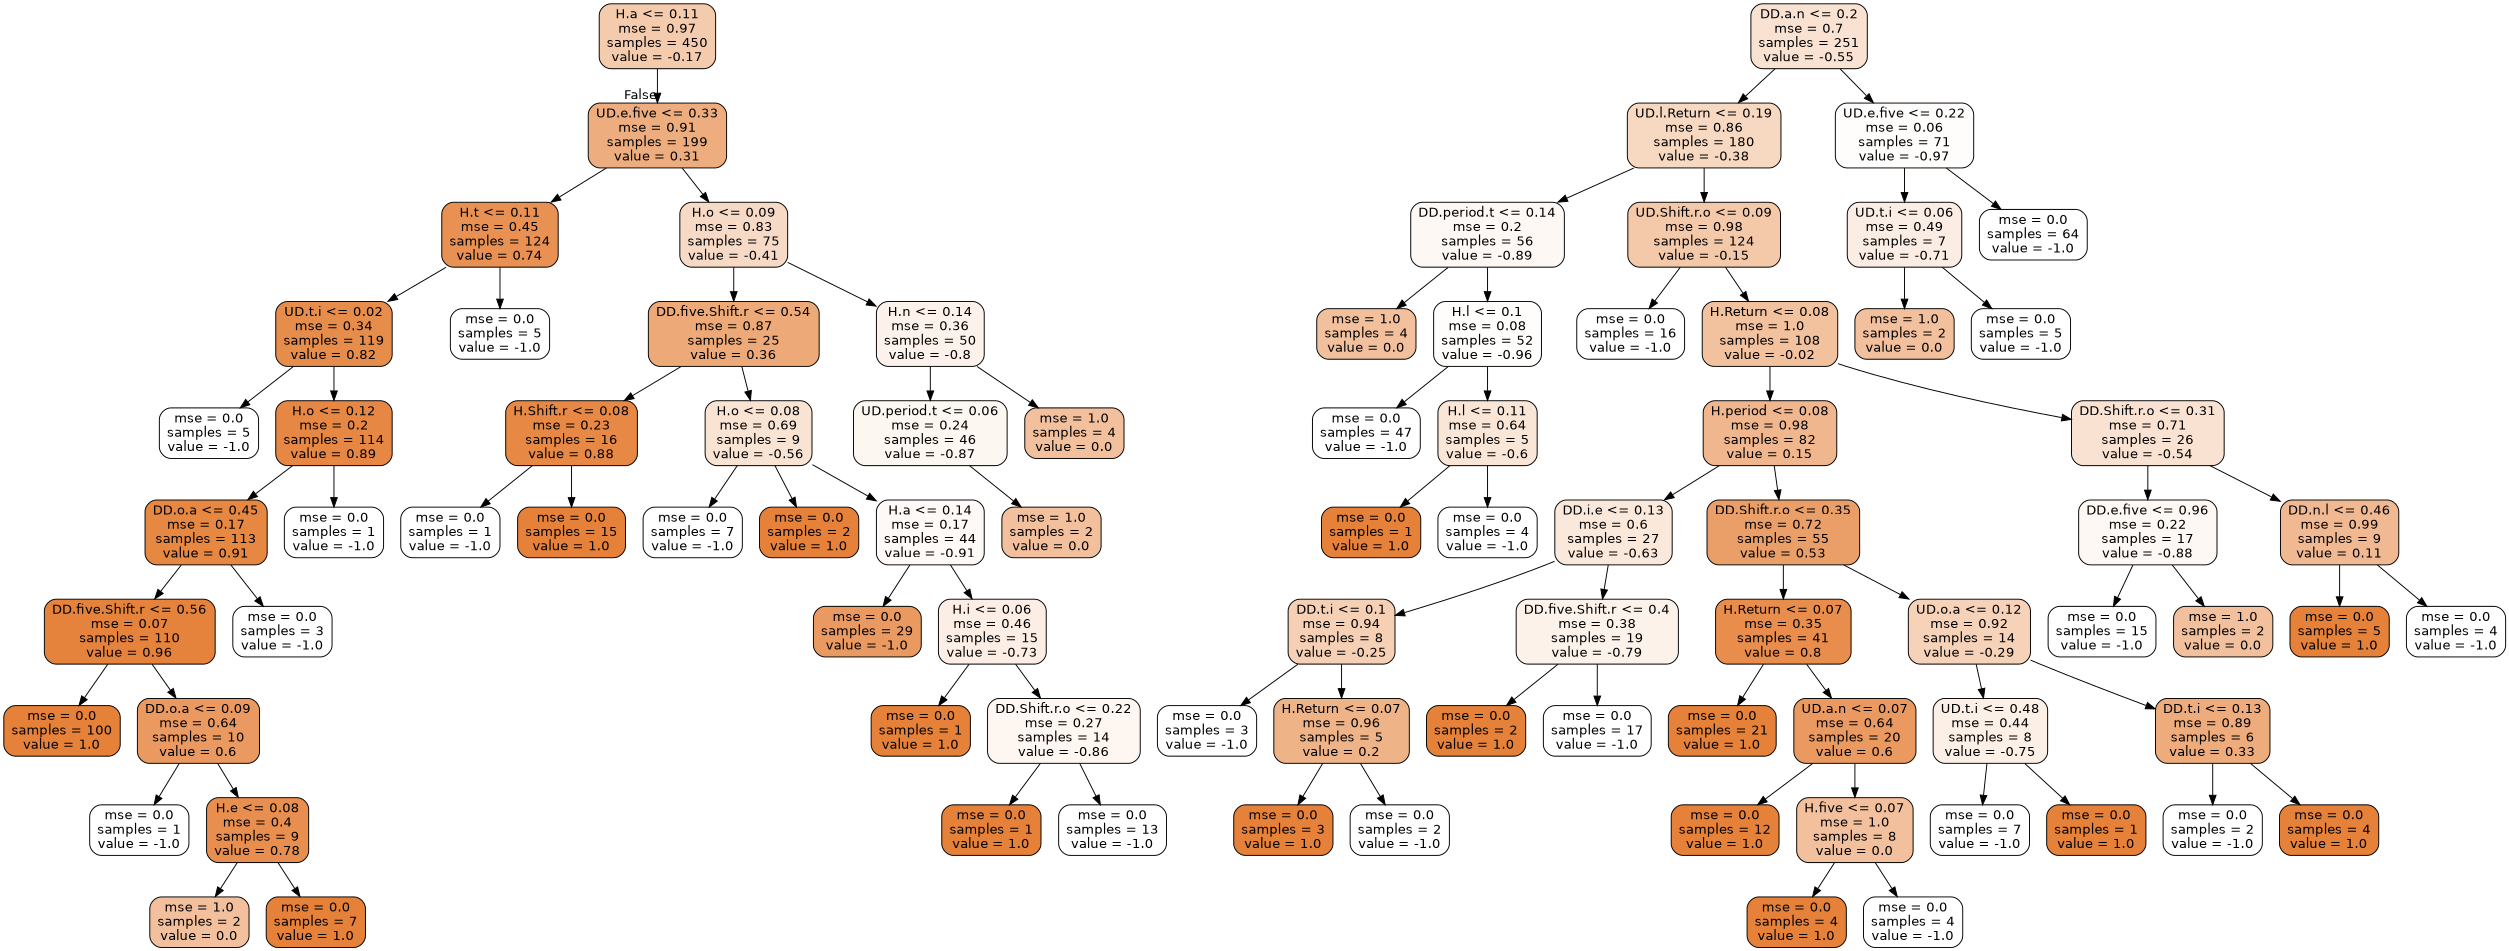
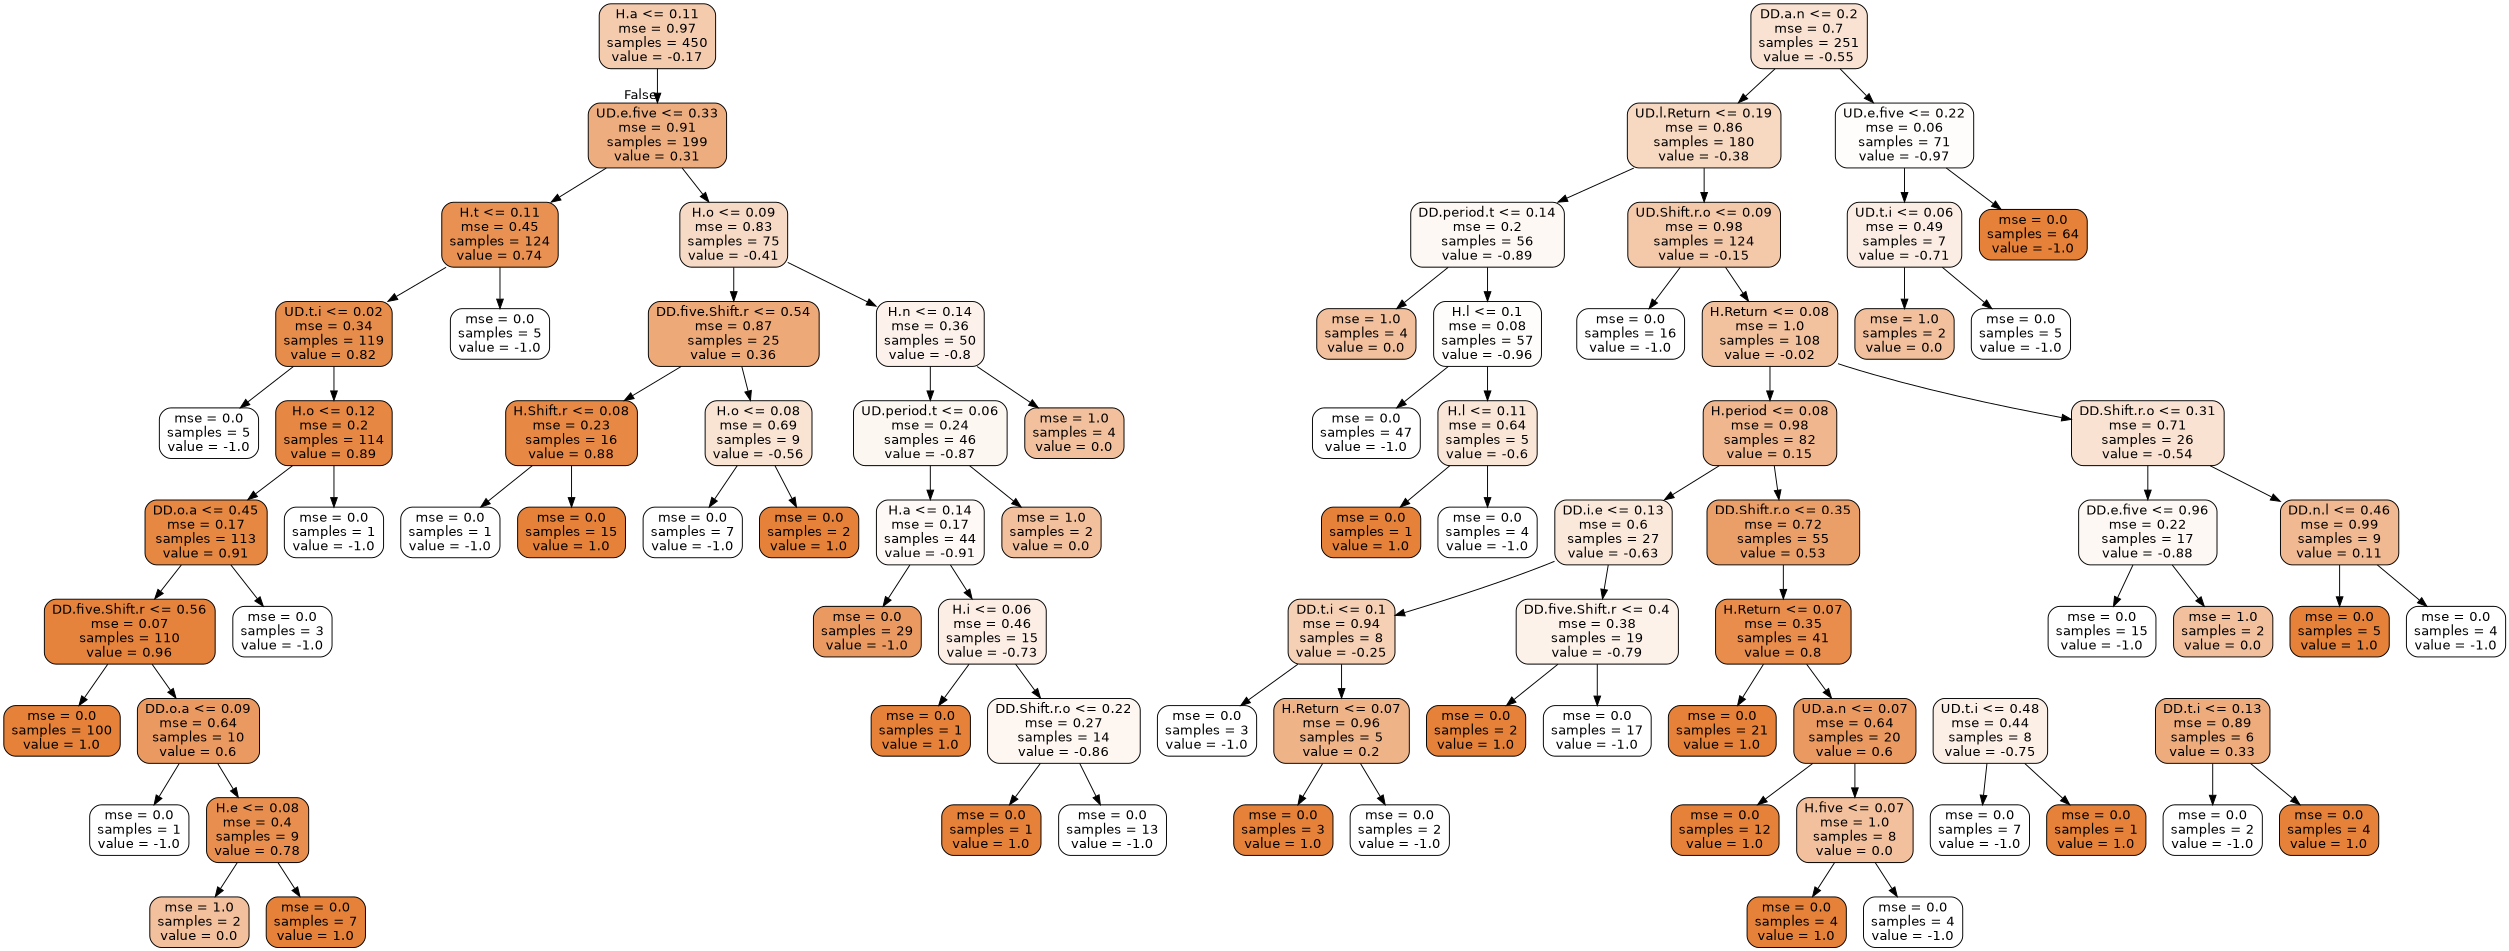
(2033, 235) -> (2033, 235)
(1488, 334) -> (1488, 334)
(840, 480) -> (930, 478)
(1969, 632) -> none
